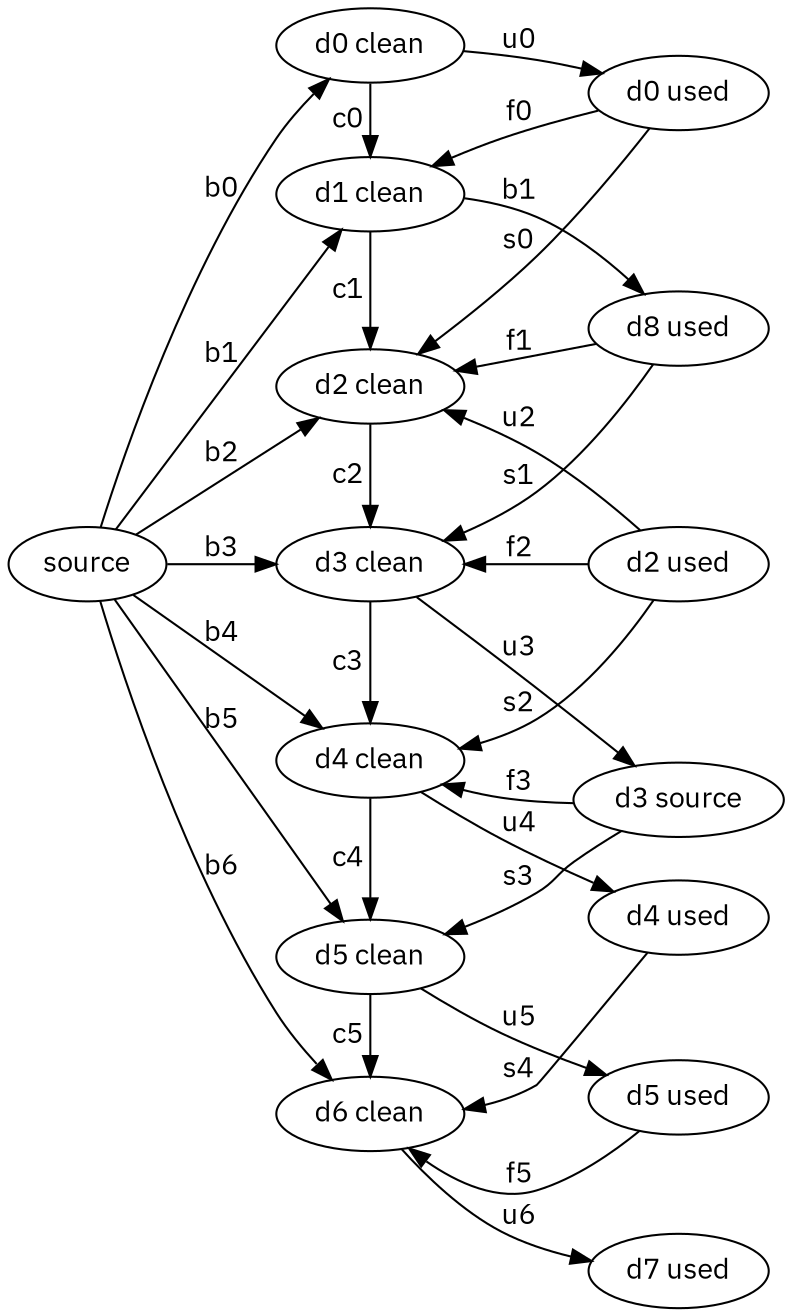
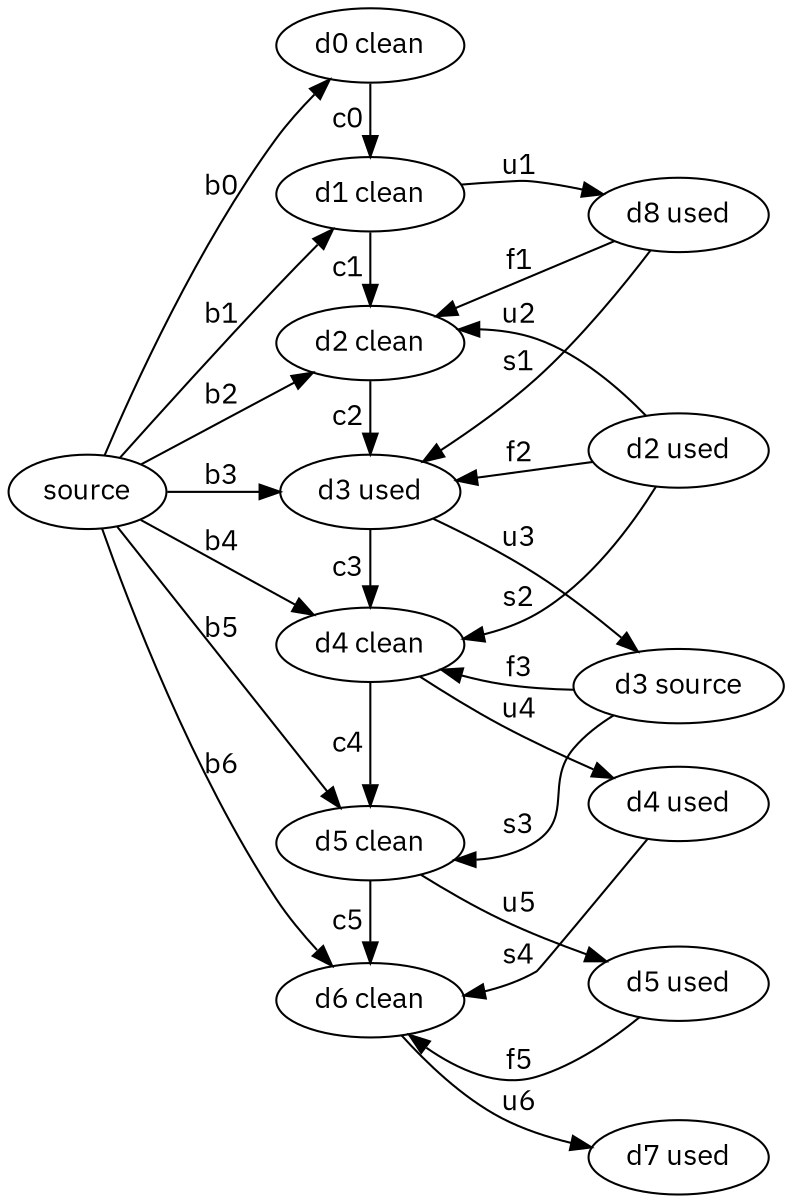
(679, 93) -> none
(519, 191) -> (519, 166)
(370, 564) -> (370, 492)
